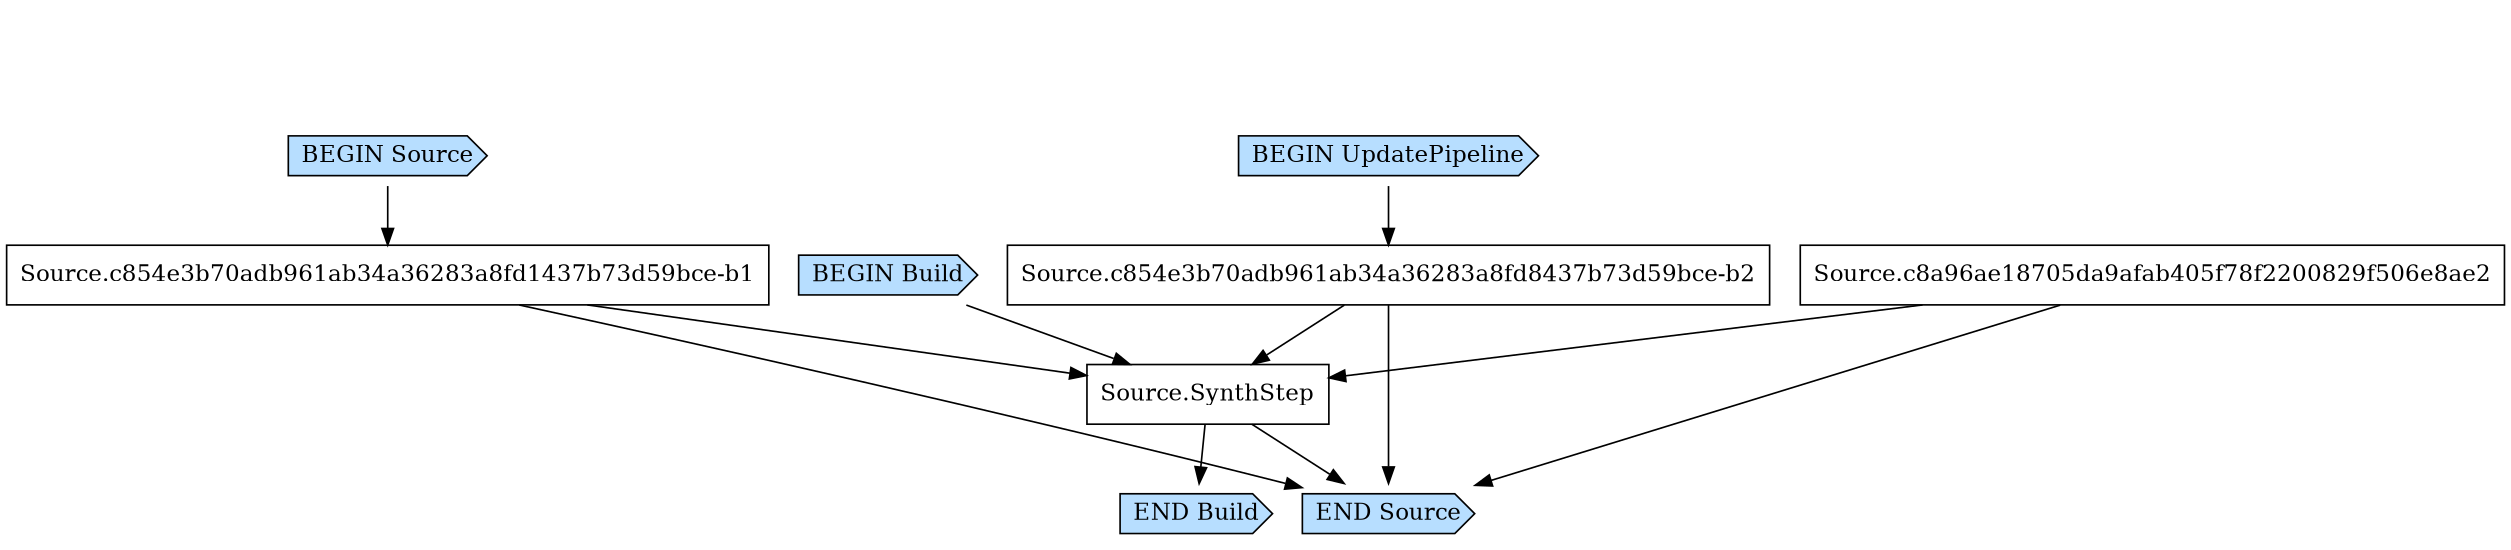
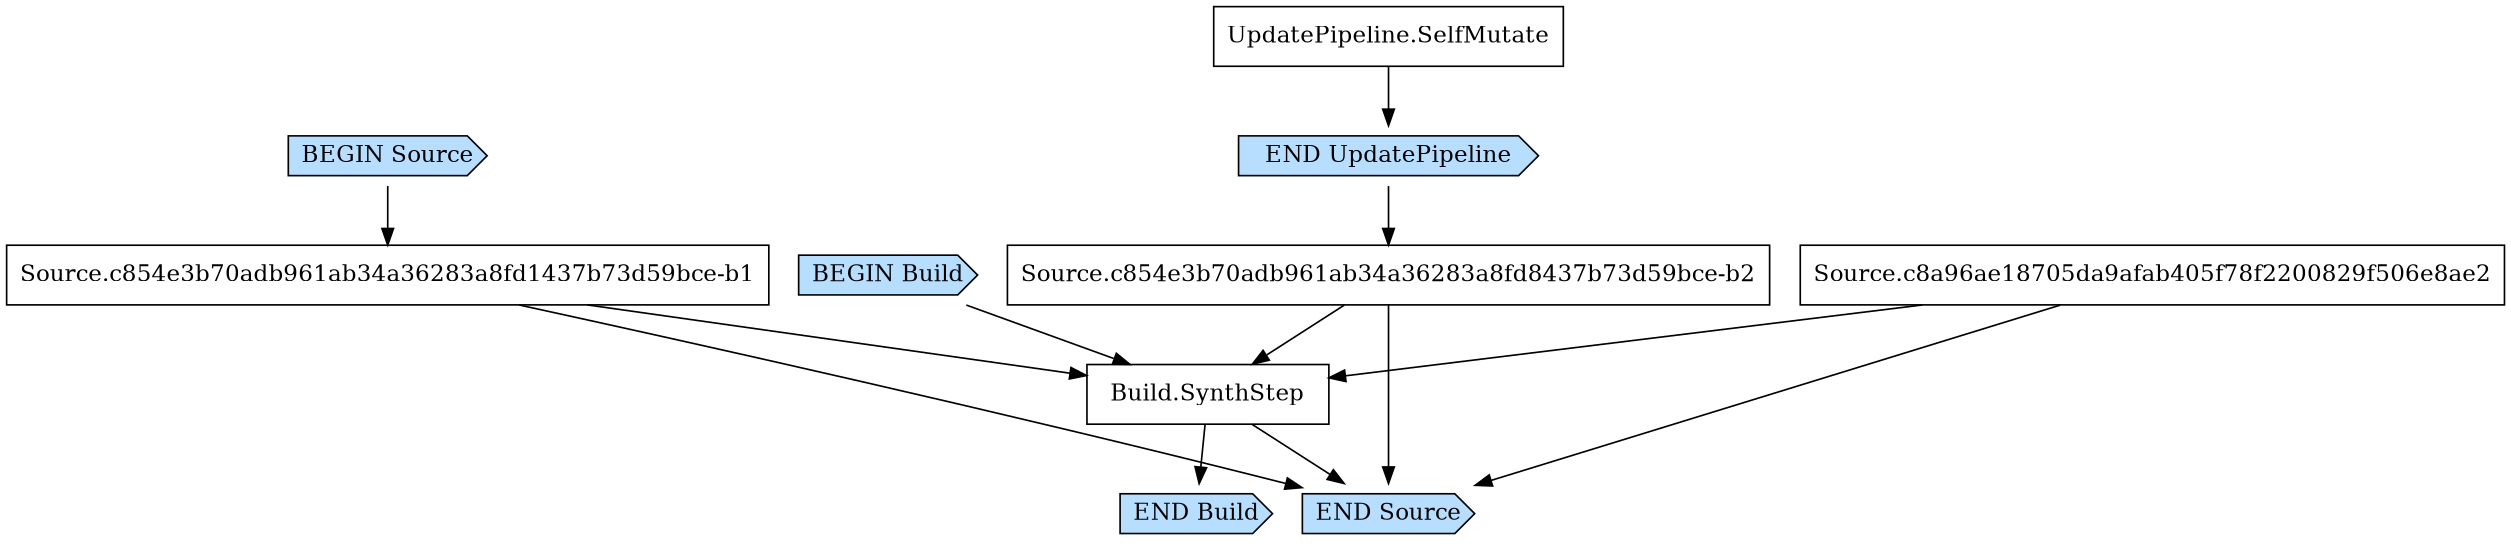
none -> (1389, 36)
(1389, 156) -> (1389, 156)
(1208, 394) -> (1208, 394)
